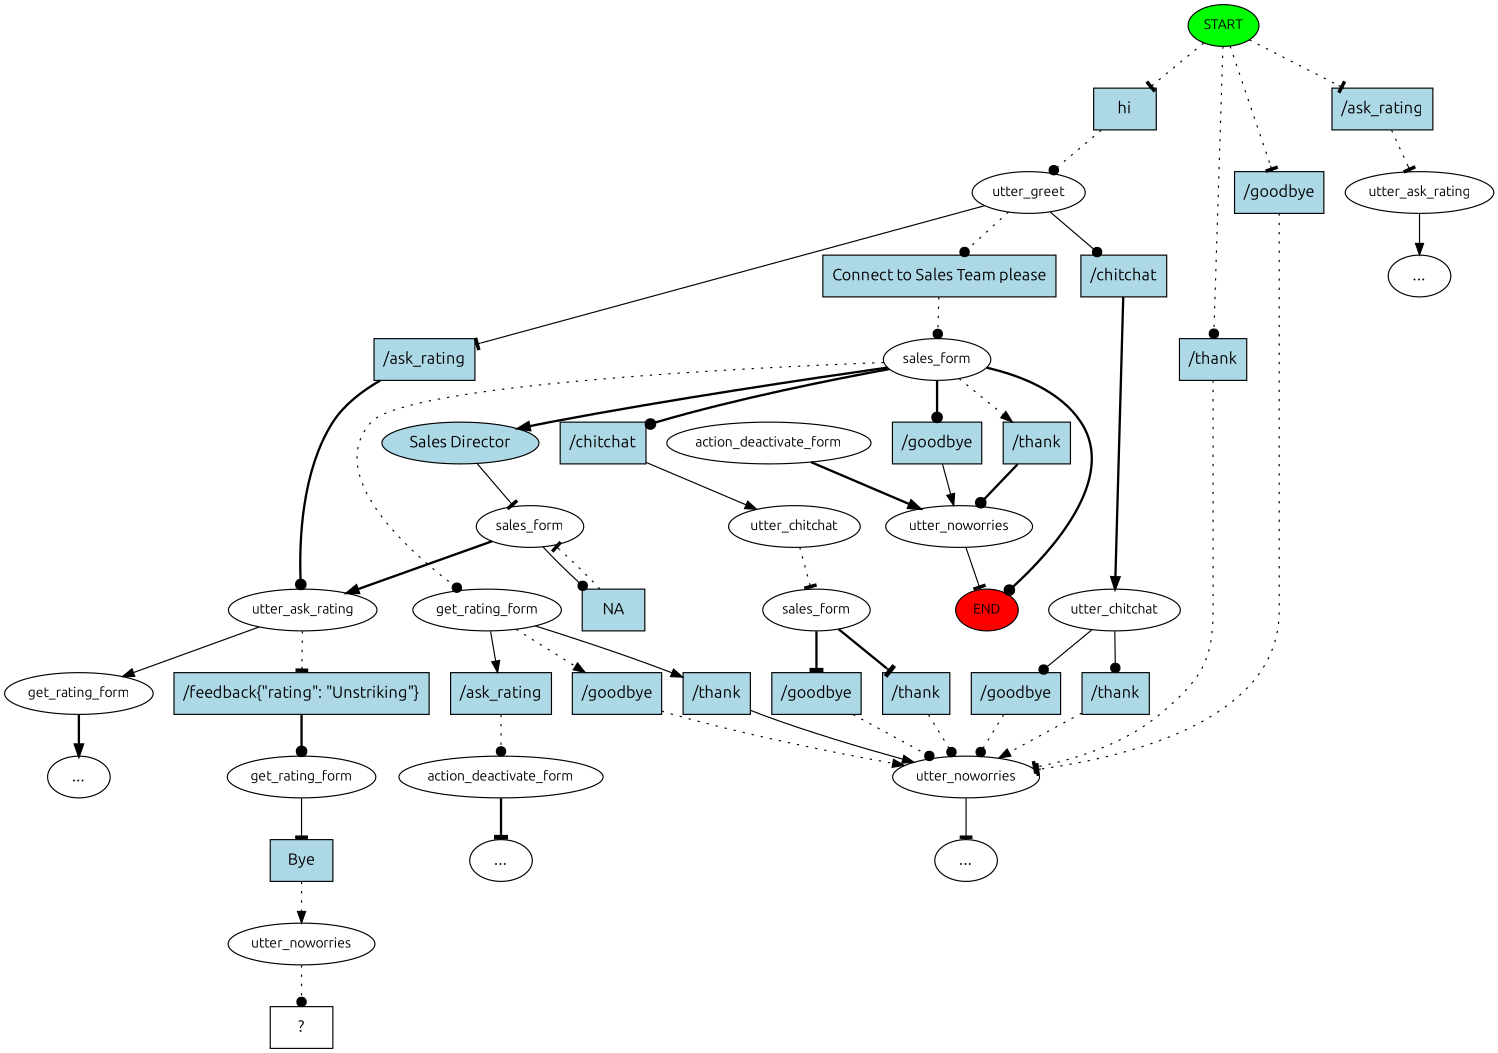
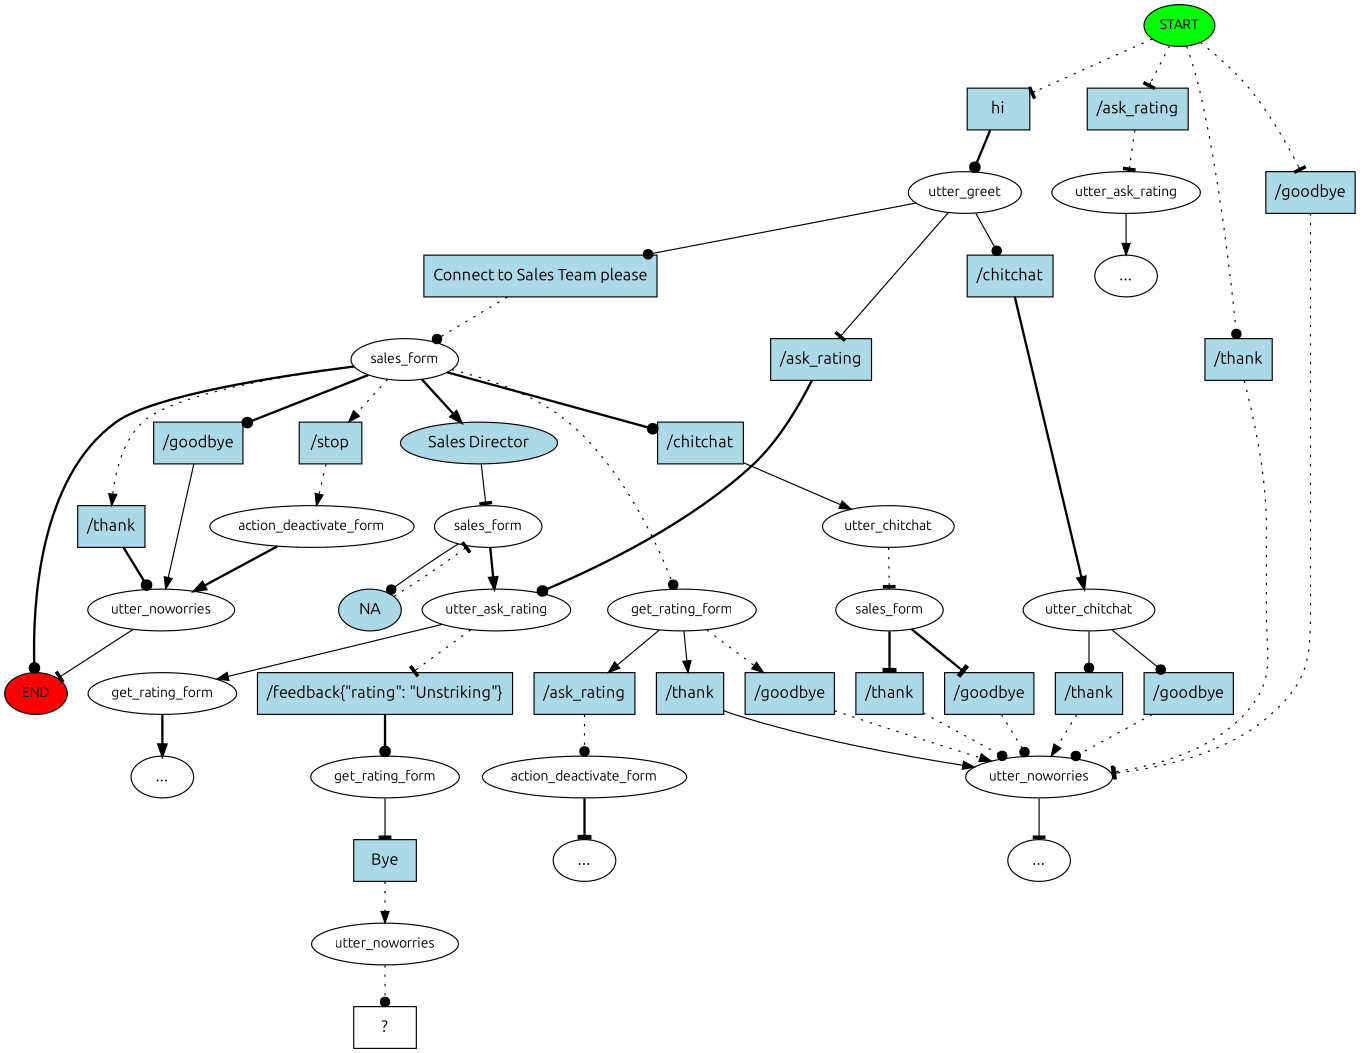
(1079, 149) -> (983, 147)
(988, 230) -> (784, 228)
none -> (331, 443)
(614, 610) -> (370, 610)
